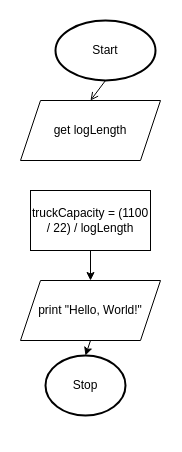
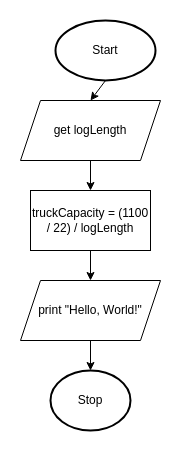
(94, 95) -> (96, 94)
none -> (91, 172)
(86, 386) -> (91, 401)
